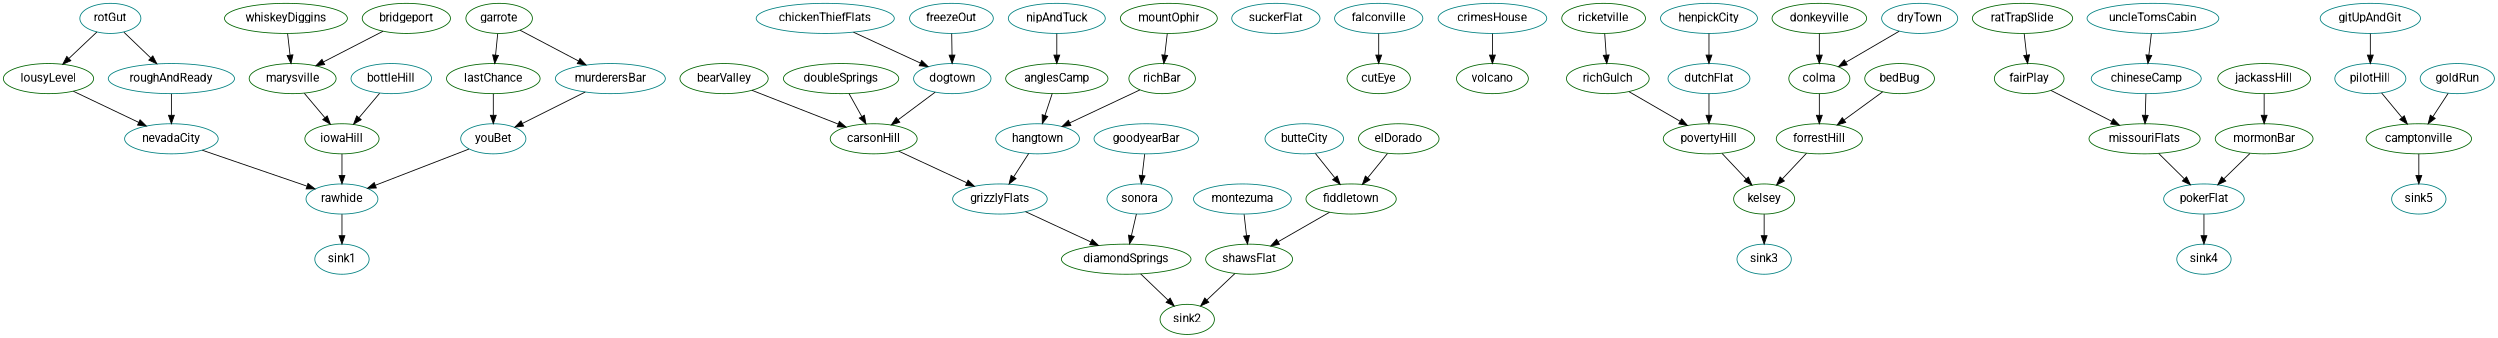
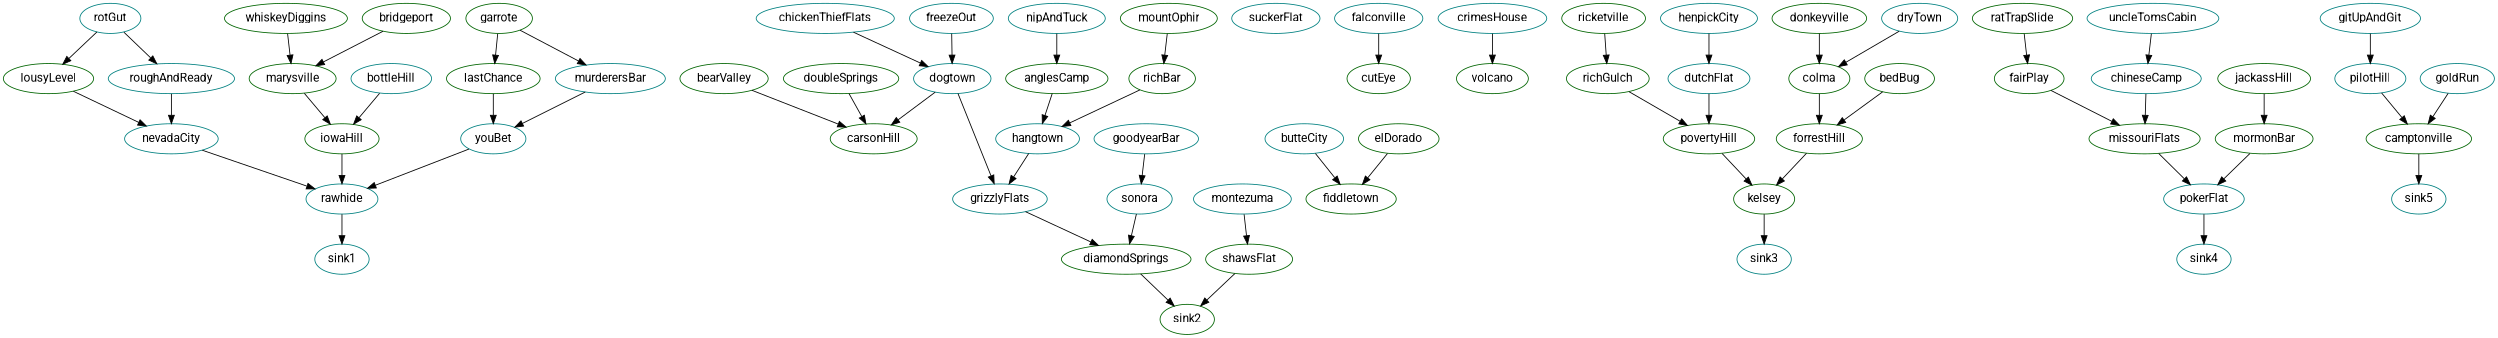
(933, 167) -> (974, 135)
(1304, 227) -> none
